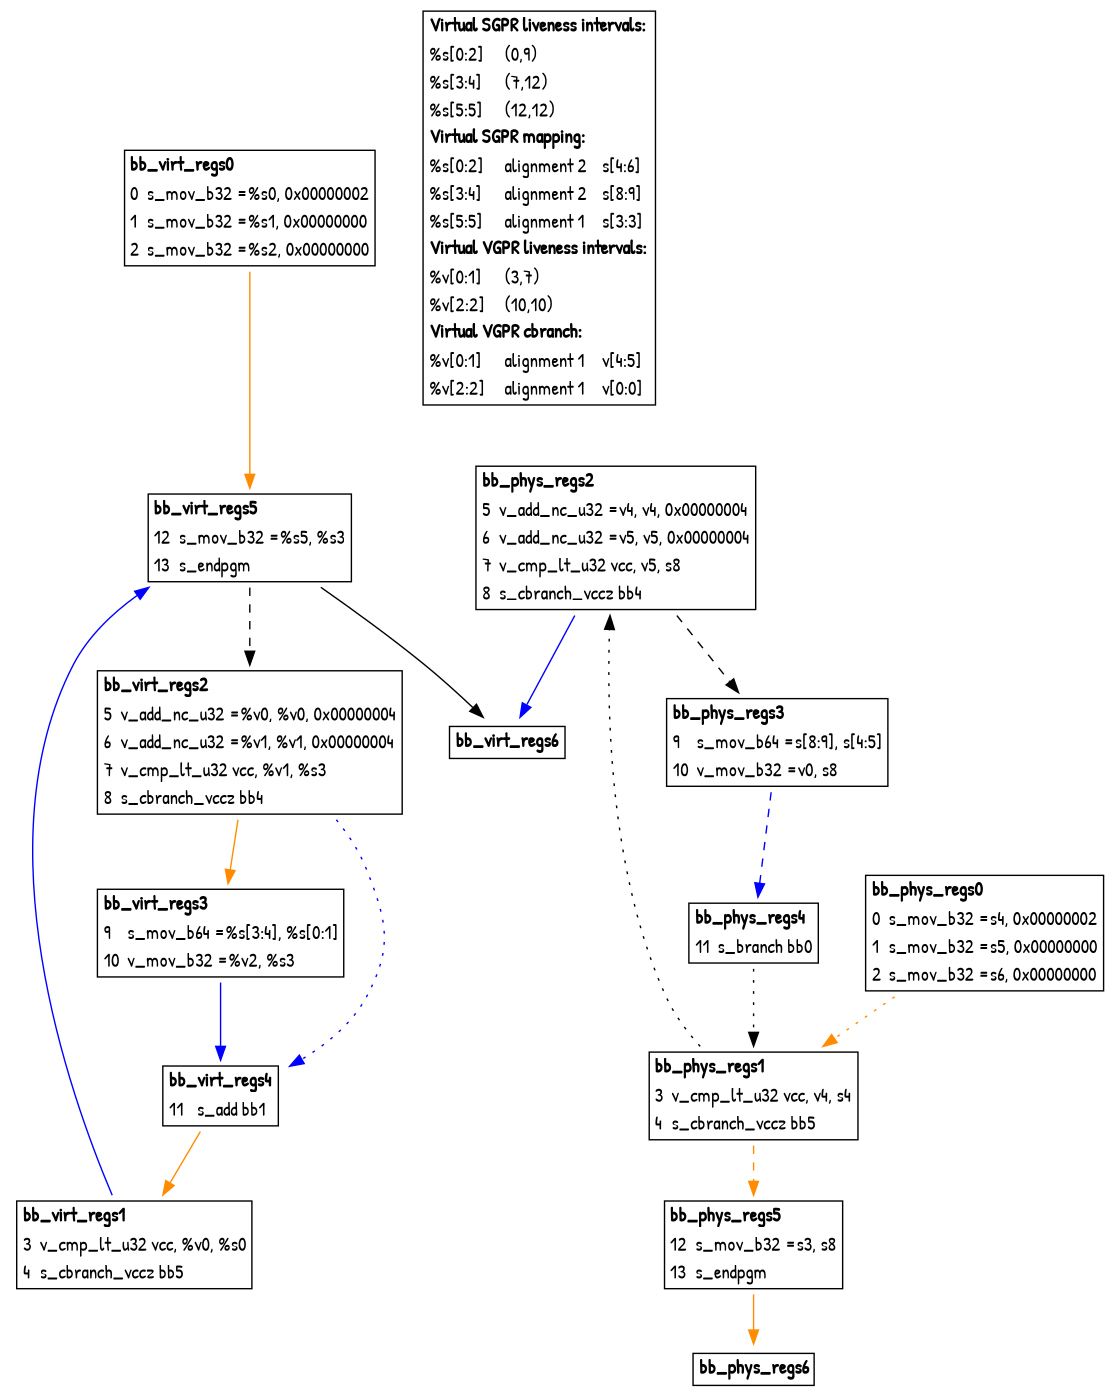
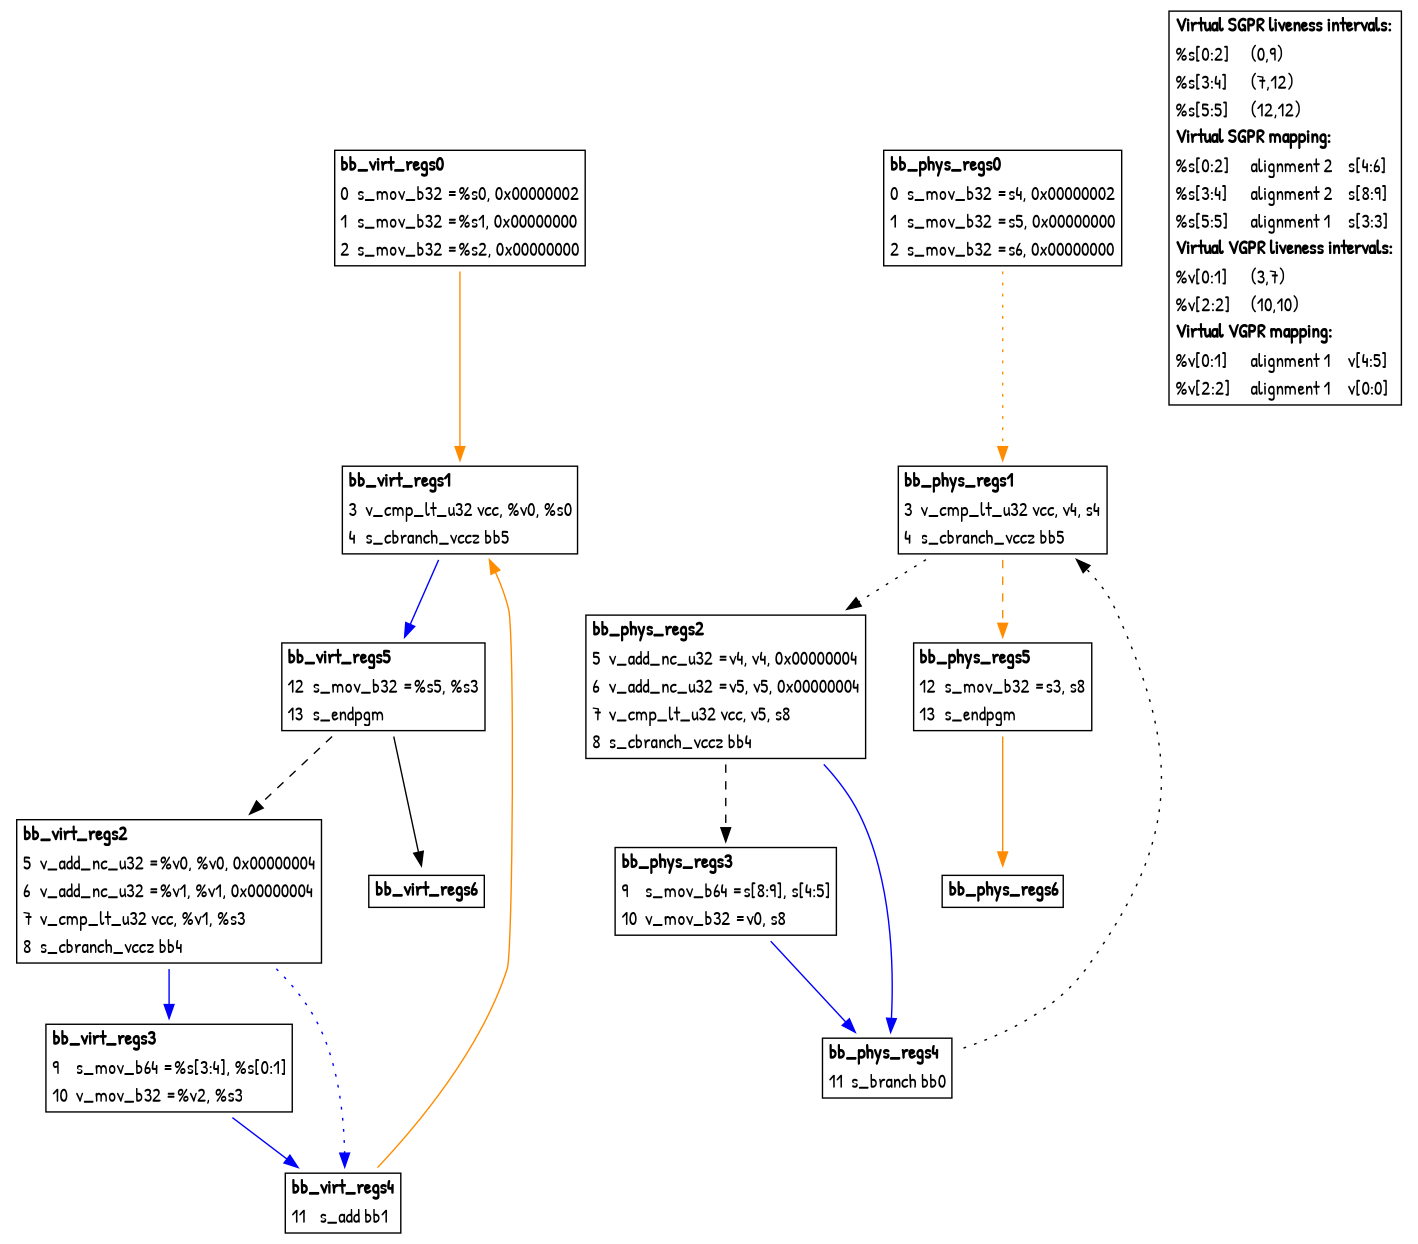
(506, 332) -> (1254, 332)
(250, 373) -> (460, 359)
(551, 660) -> (882, 884)
(765, 838) -> (808, 982)
(234, 845) -> (169, 987)
